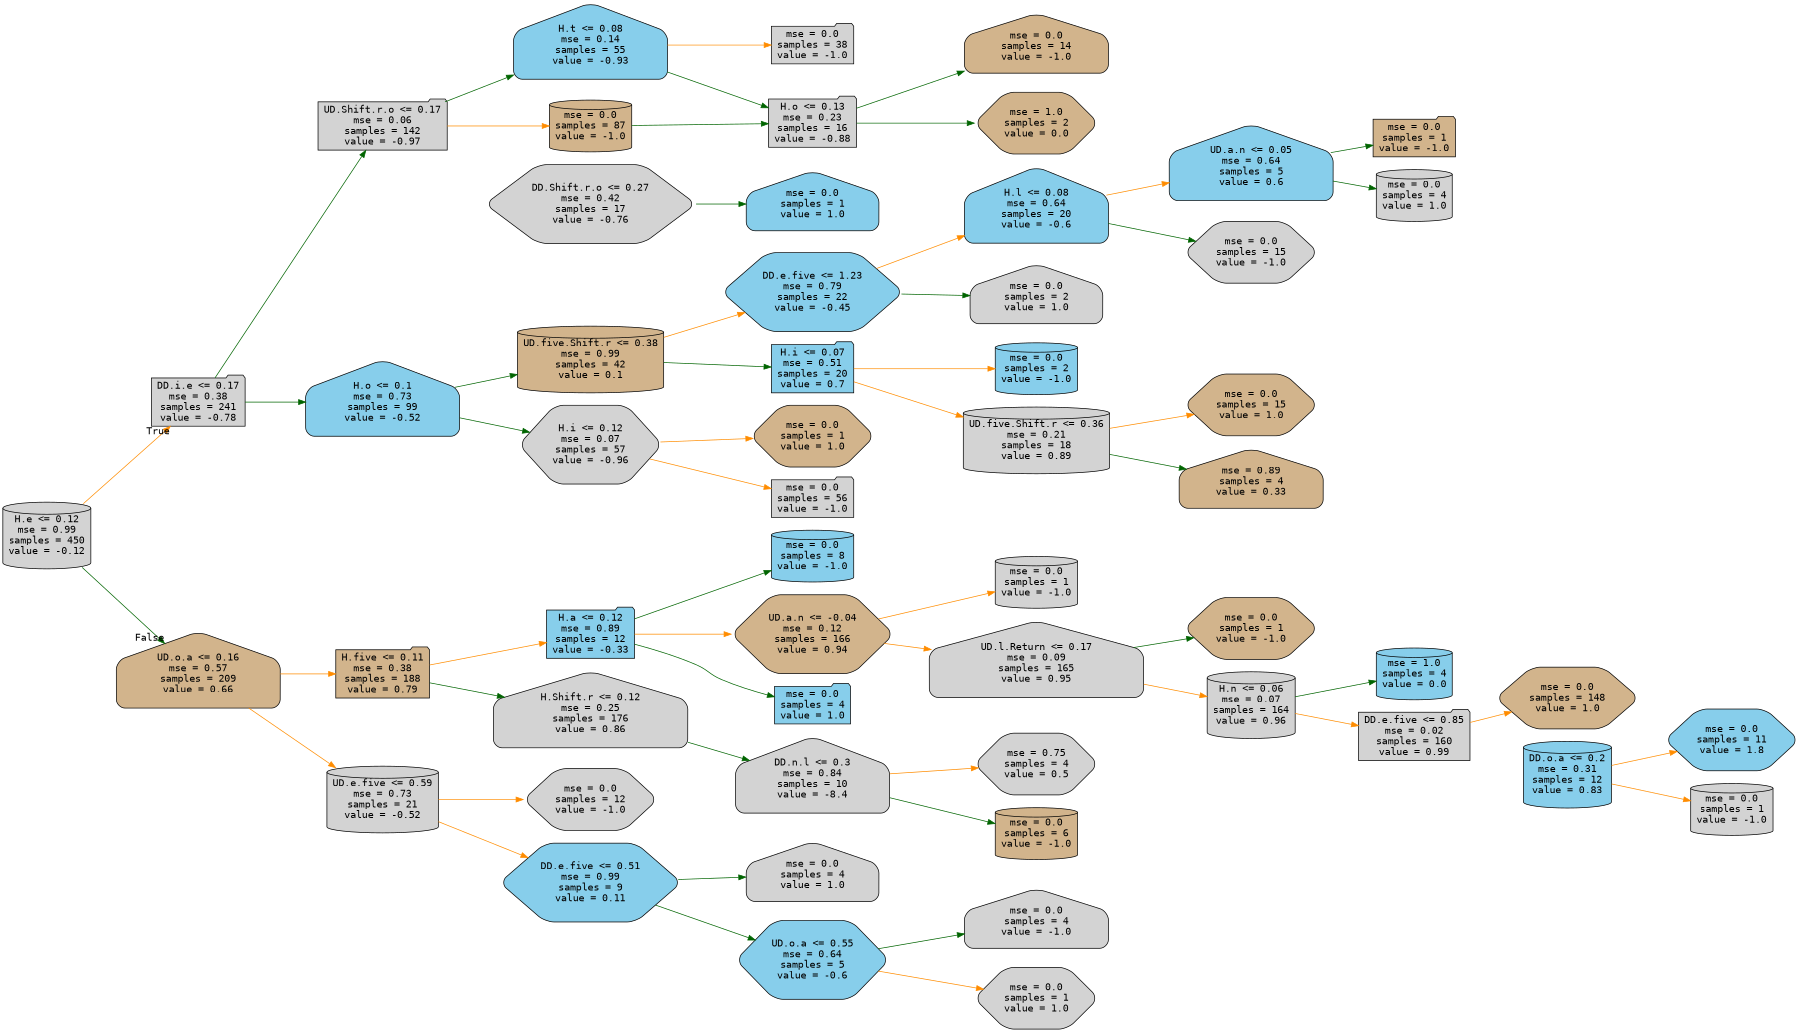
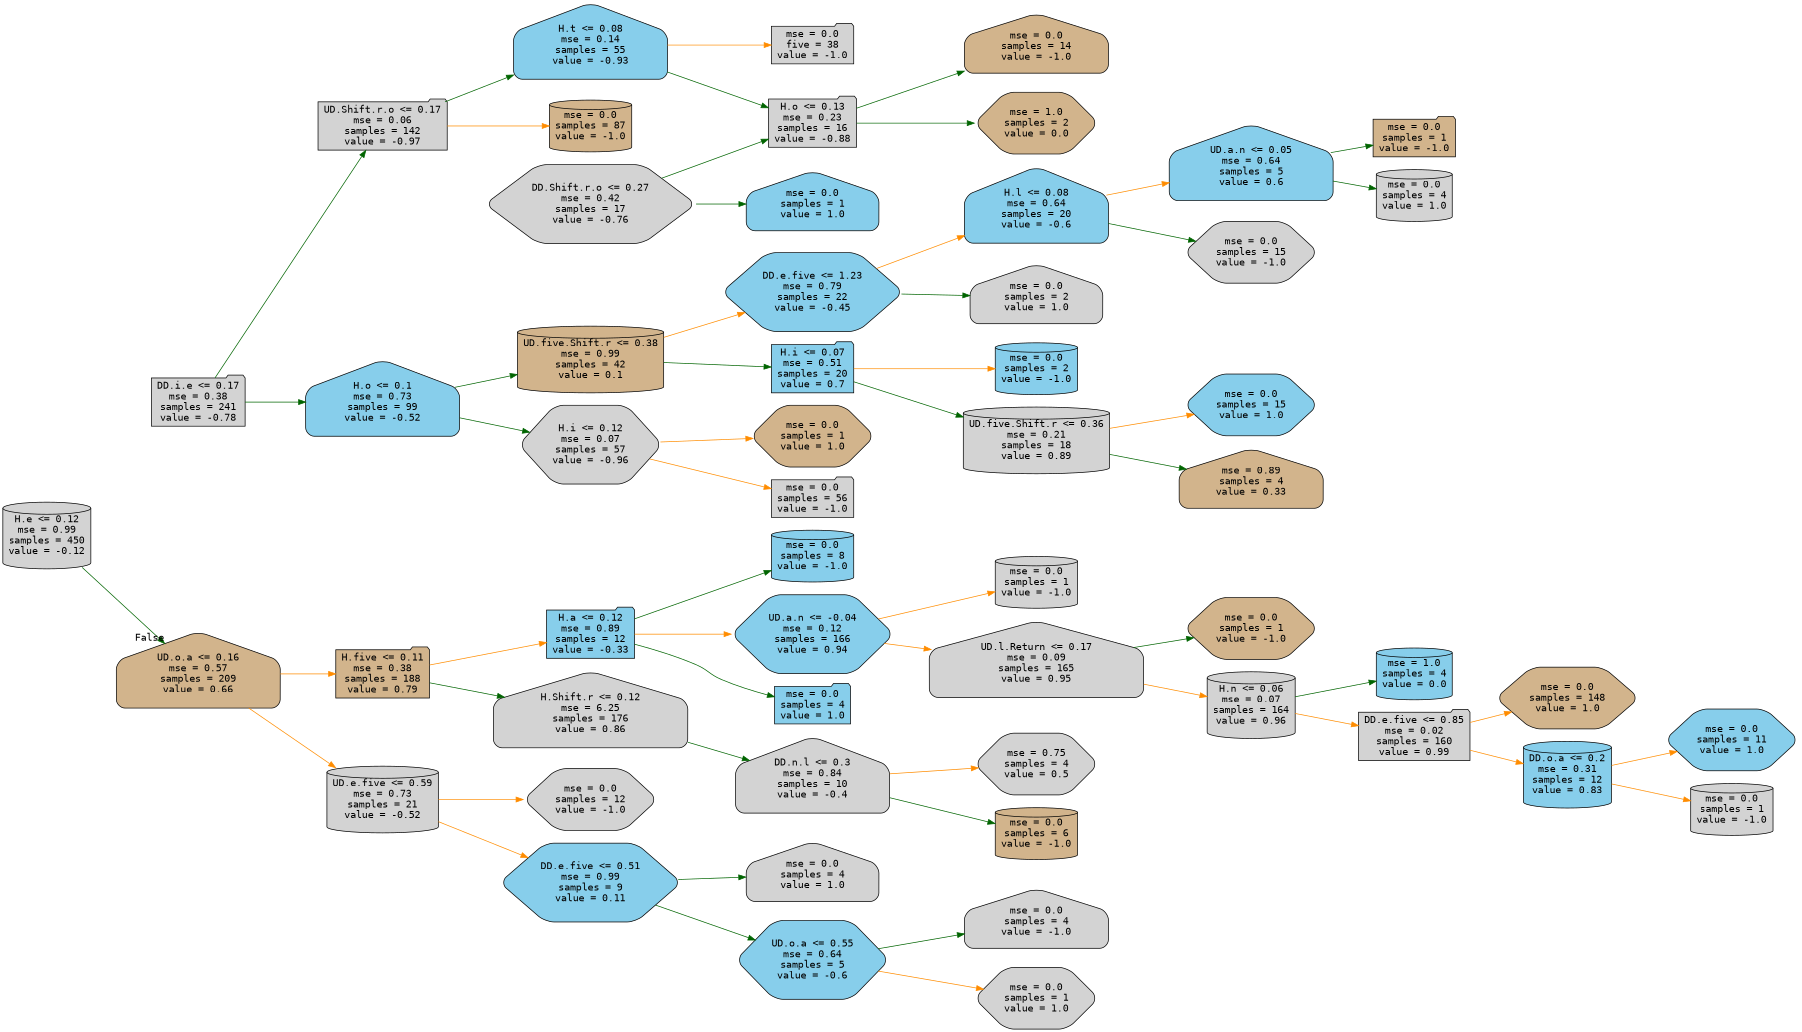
(813, 45) -> (813, 45)
(696, 125) -> (712, 160)
(905, 398) -> (905, 398)
(1251, 405) -> (1251, 405)
(124, 467) -> none
(813, 634) -> (813, 634)
(591, 714) -> (591, 714)
(1732, 740) -> (1732, 740)
none -> (1493, 756)
(813, 779) -> (813, 779)
